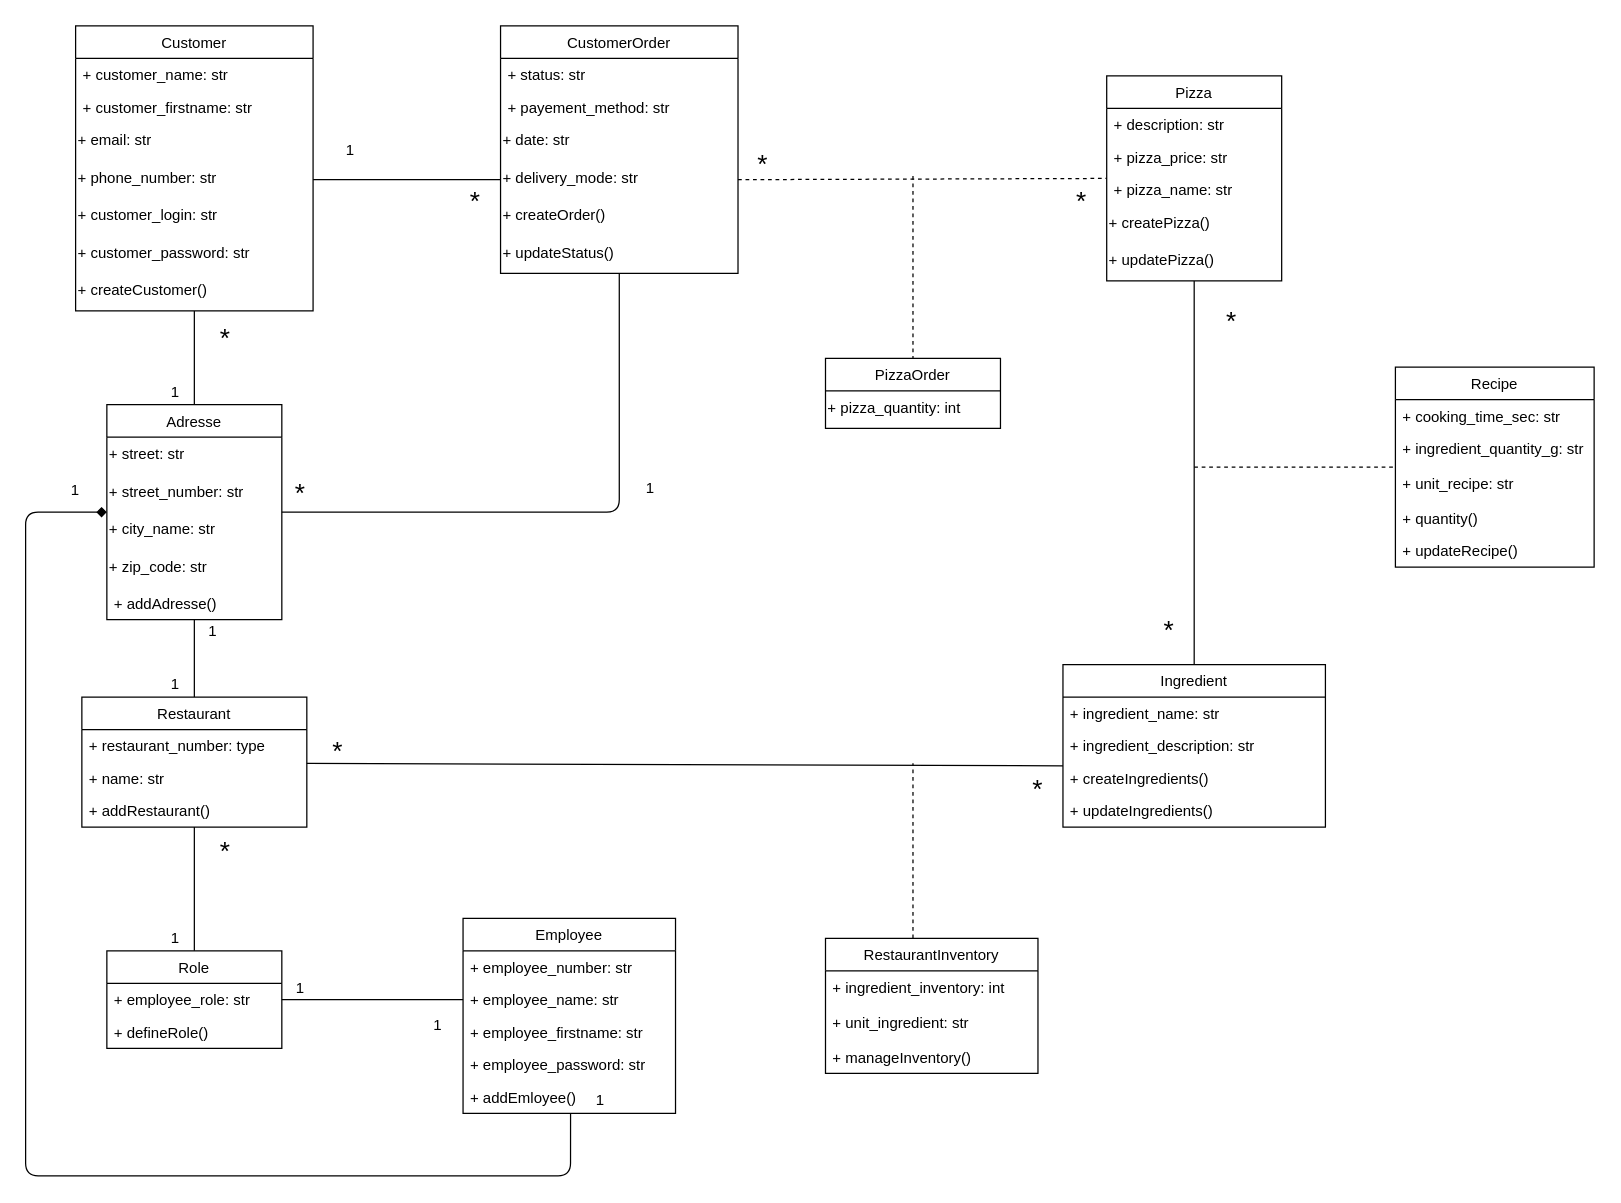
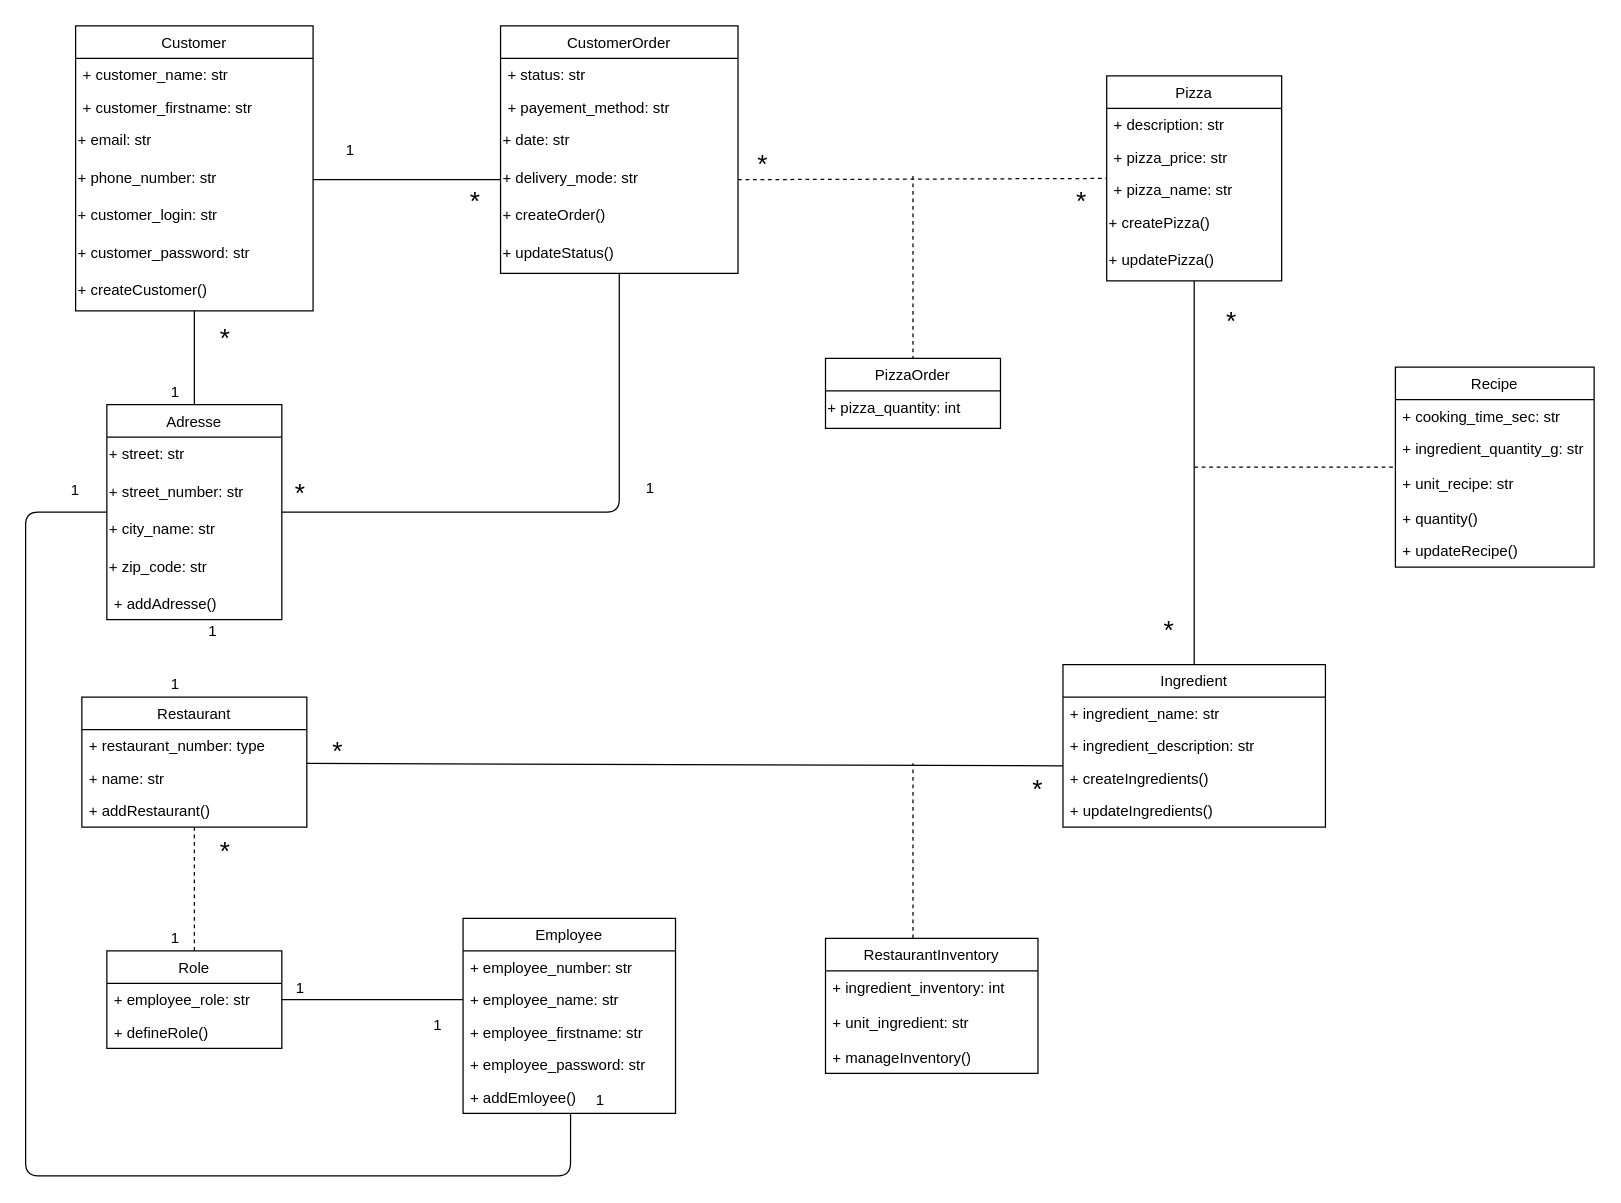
(96, 512) -> (101, 512)
(194, 657) -> none
(194, 888) -> (194, 888)
